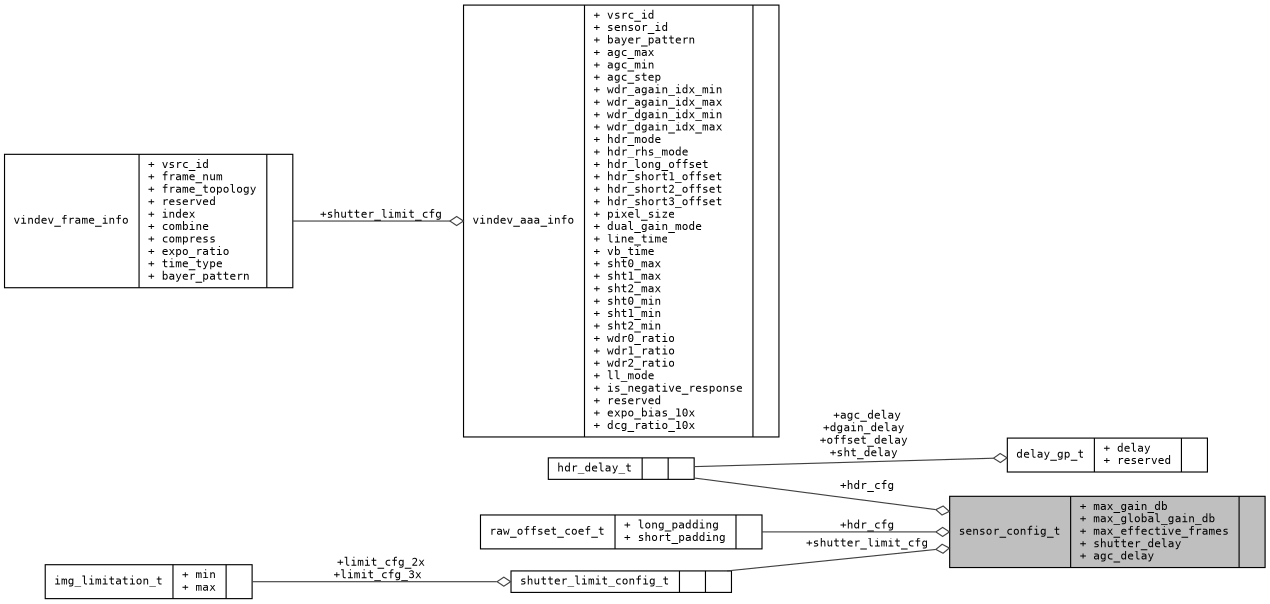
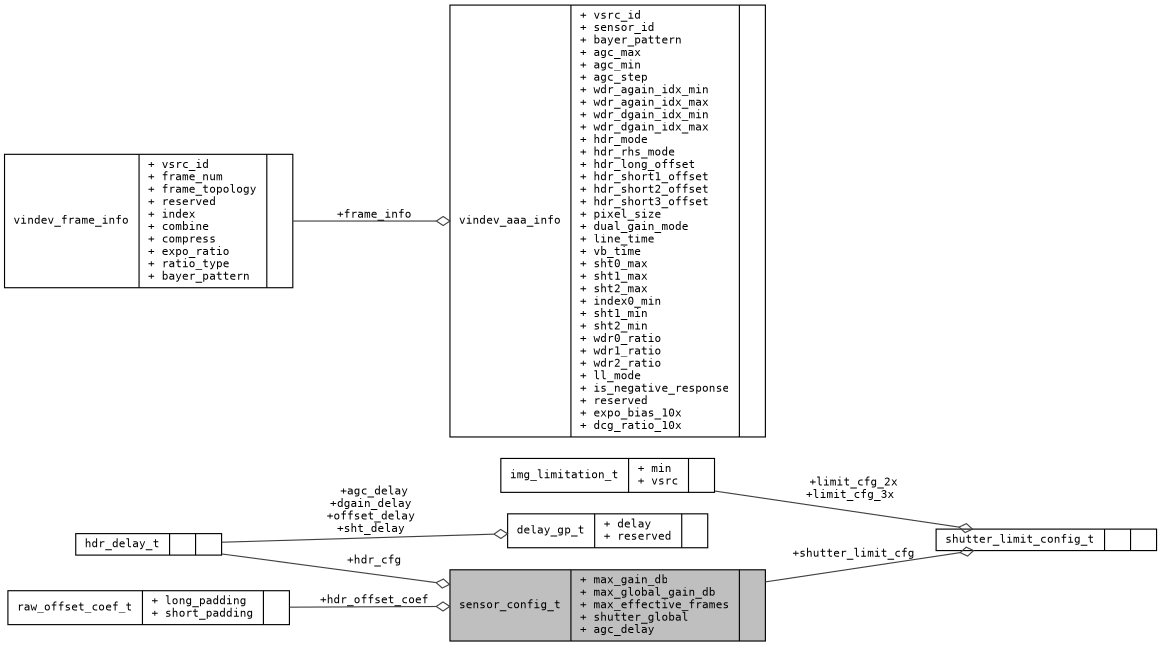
(378, 215) -> (371, 215)
(186, 264) -> (189, 264)
(628, 301) -> (621, 301)
(864, 526) -> (371, 600)
(1131, 544) -> (635, 617)
(831, 560) -> (863, 567)
(200, 587) -> (659, 481)
